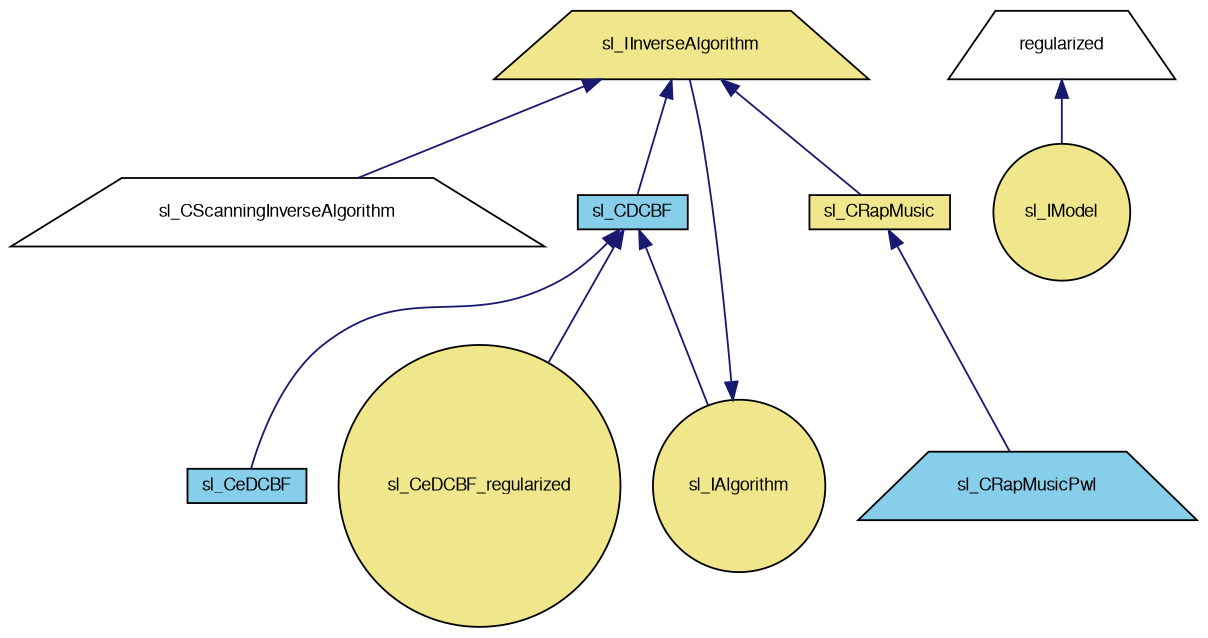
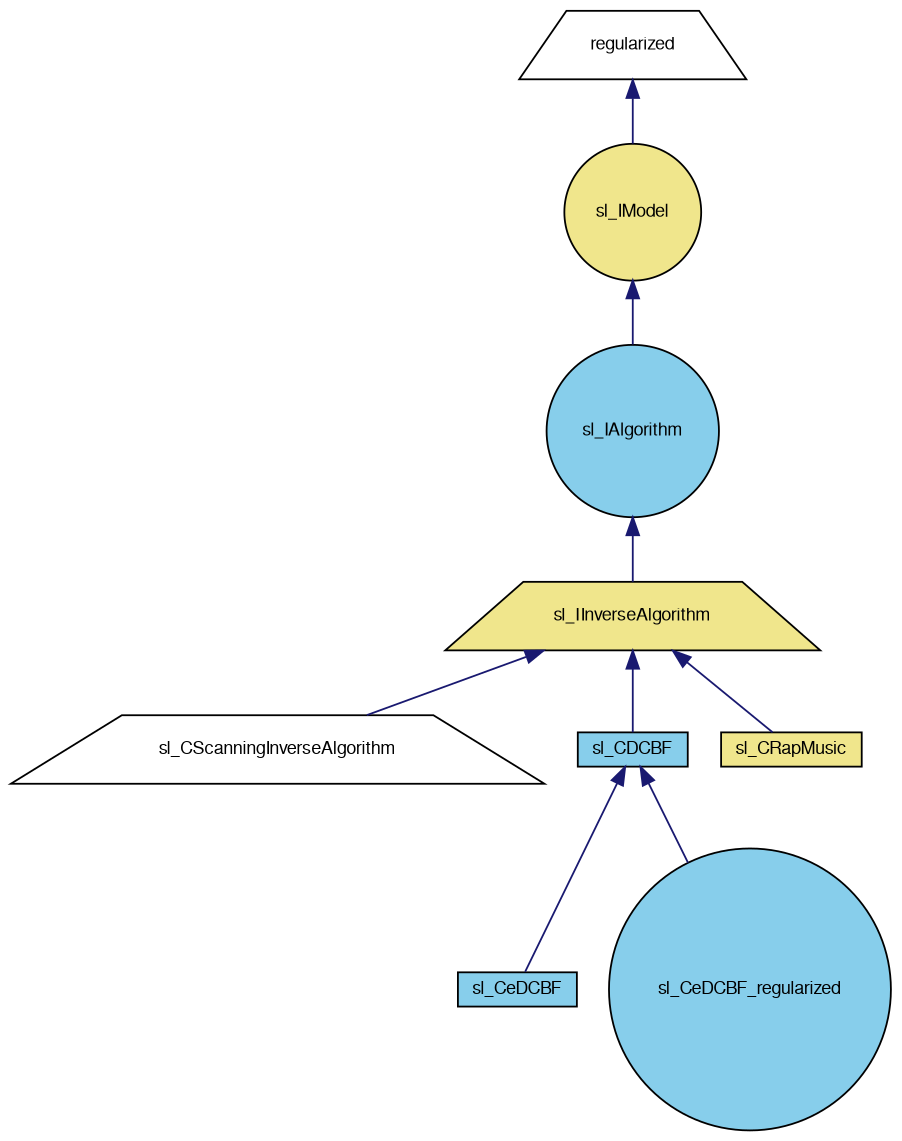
(677, 326) -> (633, 321)
(480, 486) -> (750, 989)
(739, 486) -> (633, 431)
(1028, 486) -> none
